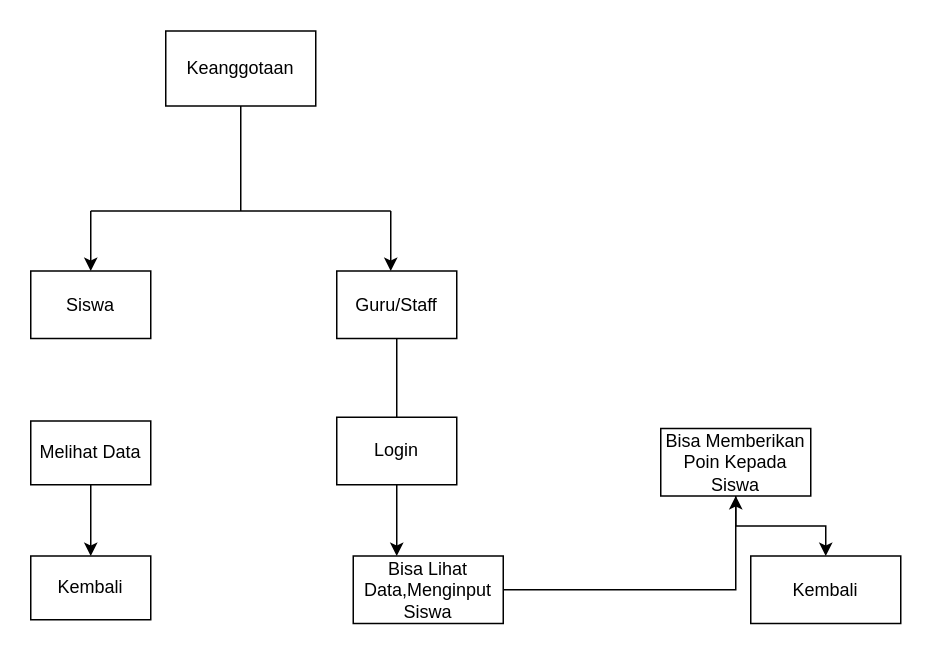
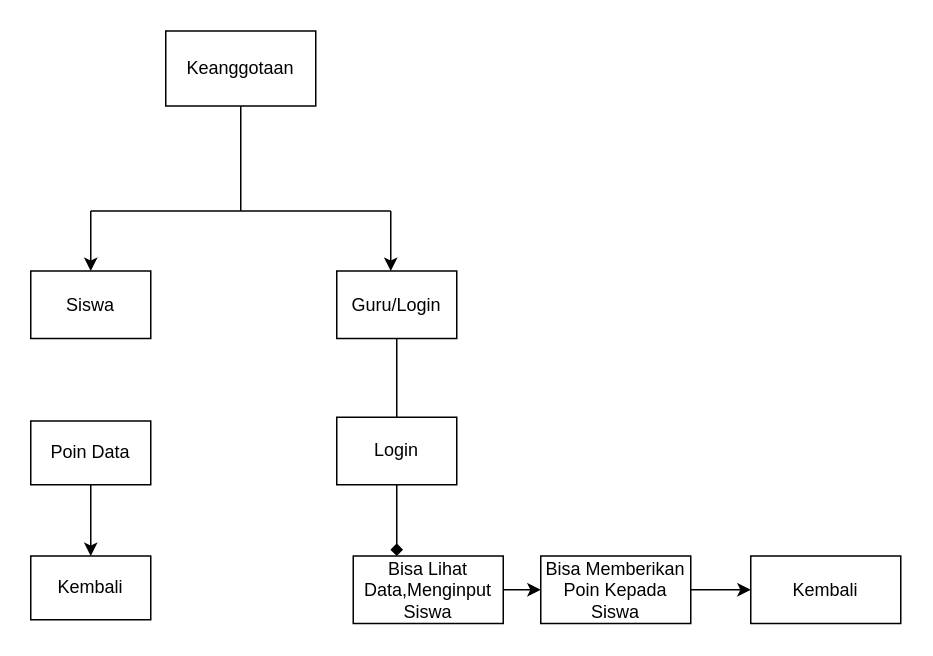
(397, 305) -> (397, 305)
(91, 452) -> (91, 452)
(736, 462) -> (616, 590)
(397, 544) -> (397, 543)
